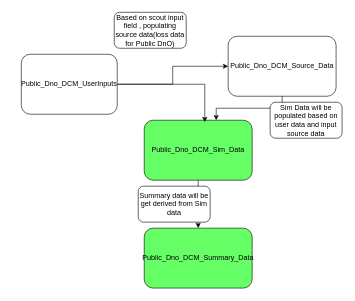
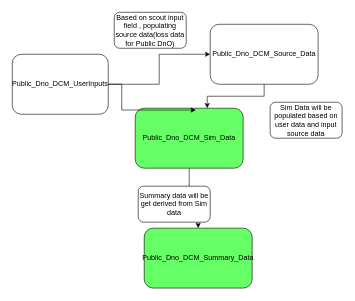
(282, 66) -> (264, 54)
(69, 84) -> (60, 84)
(198, 150) -> (189, 138)
